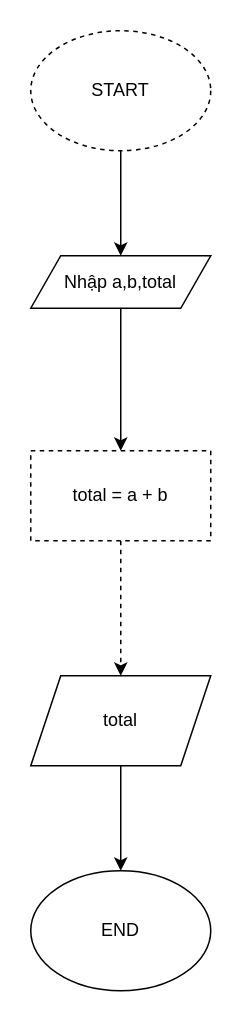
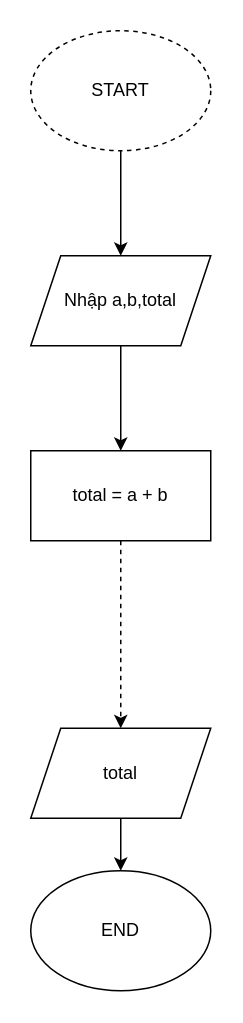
(121, 282) -> (121, 301)
(121, 496) -> (121, 496)
(121, 721) -> (121, 773)
